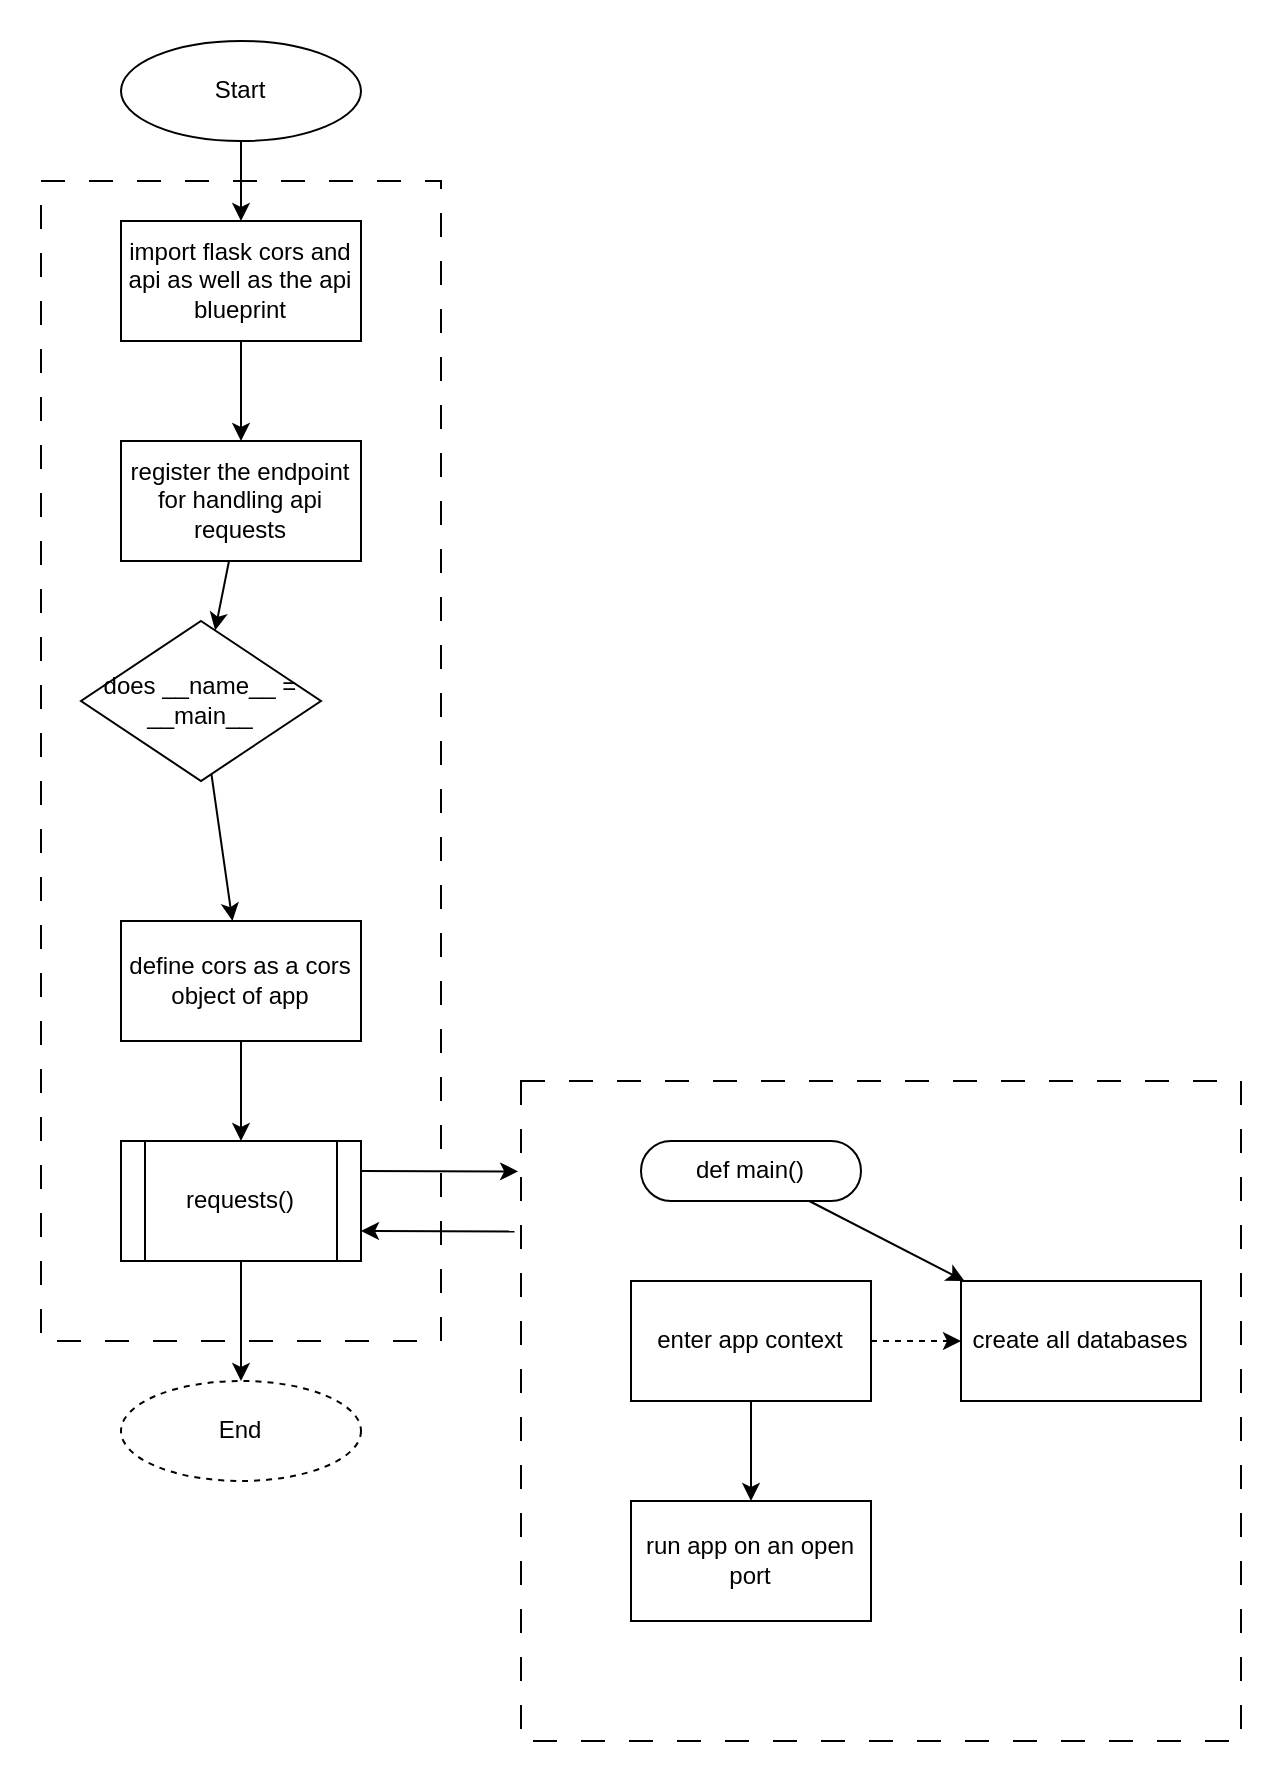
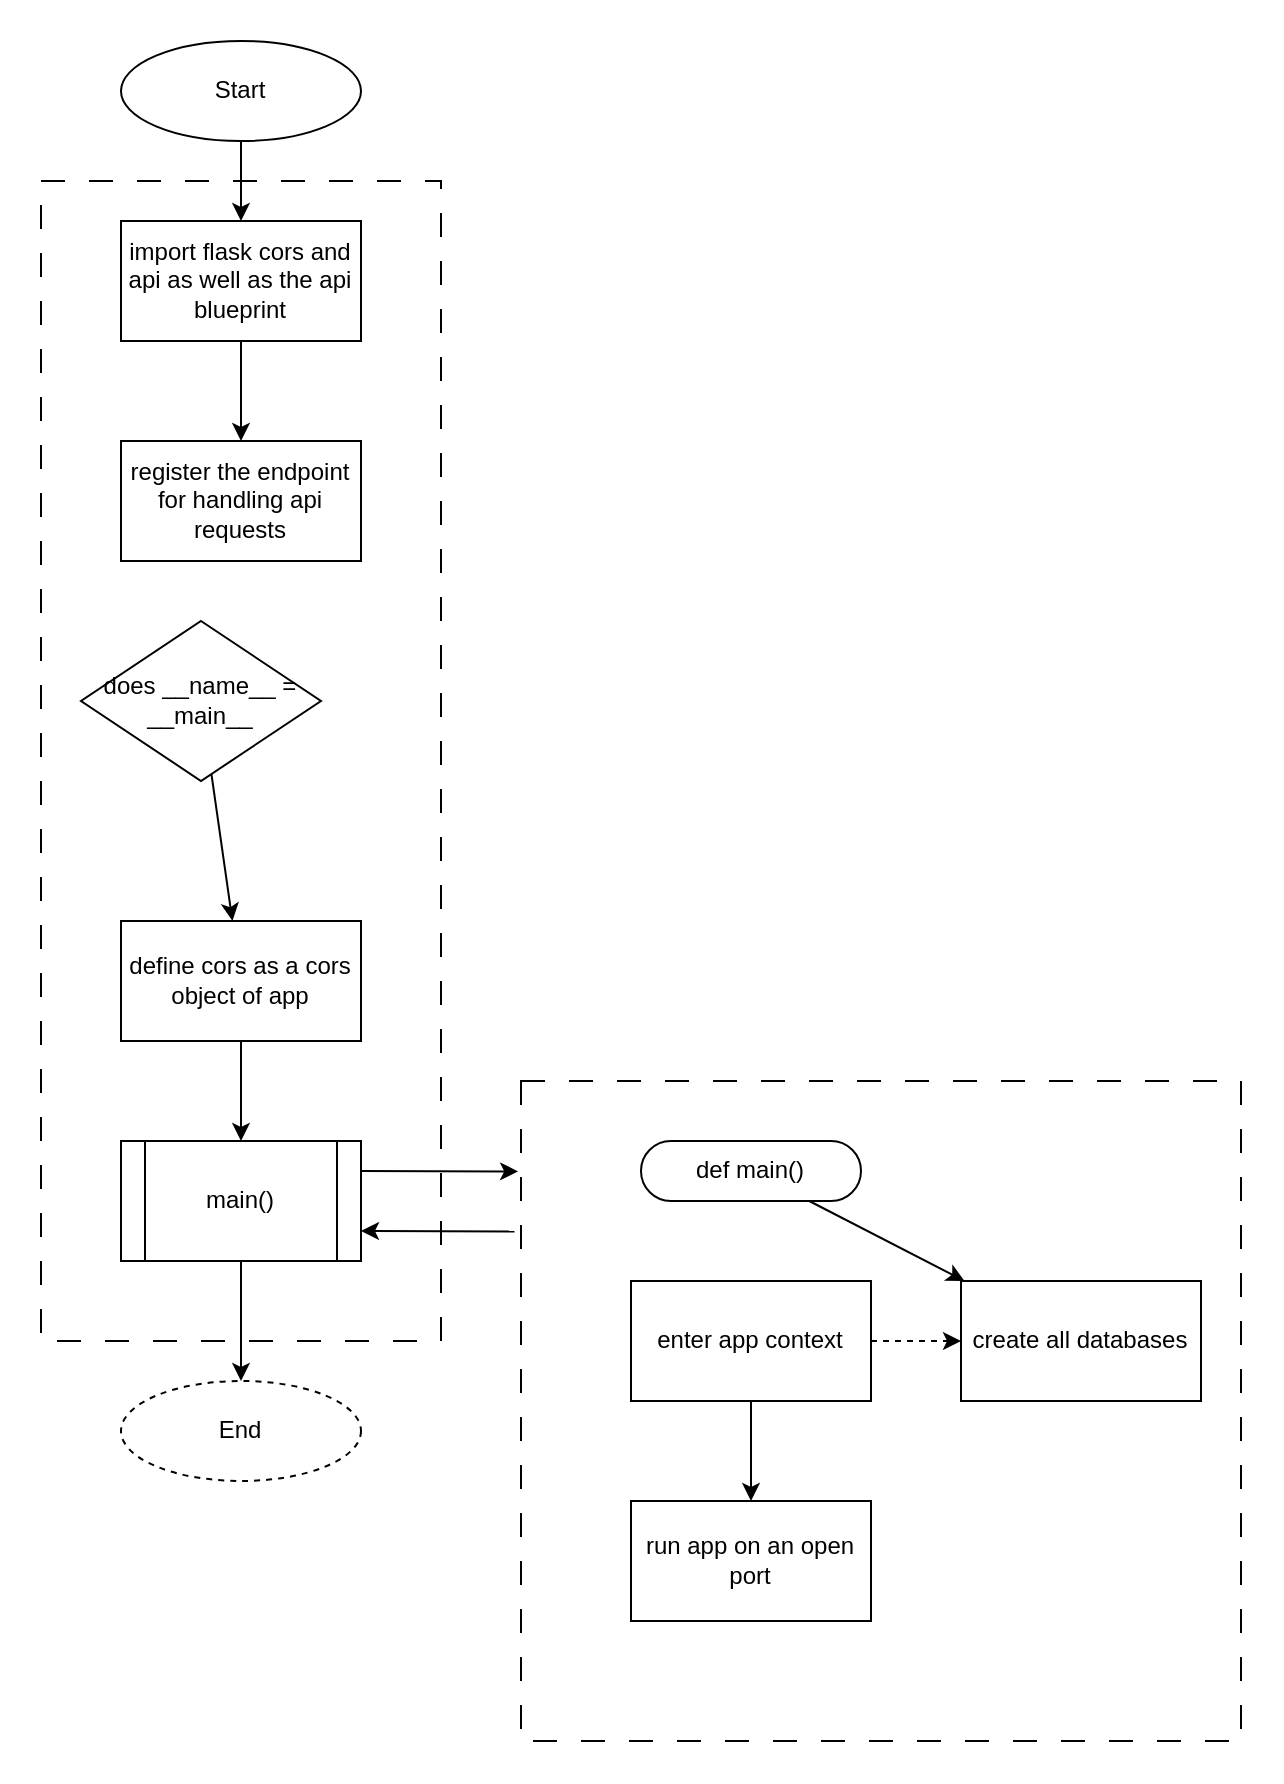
(223, 589) -> none
(241, 1201) -> (241, 1201)
